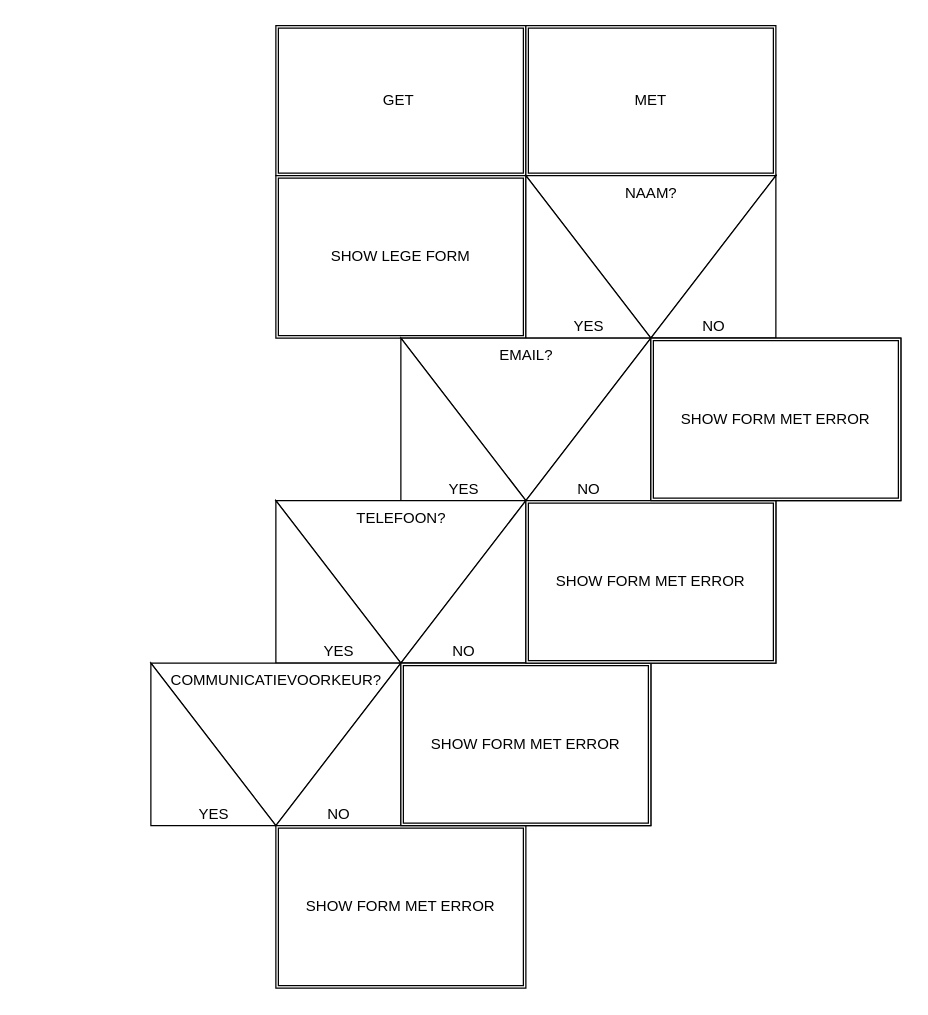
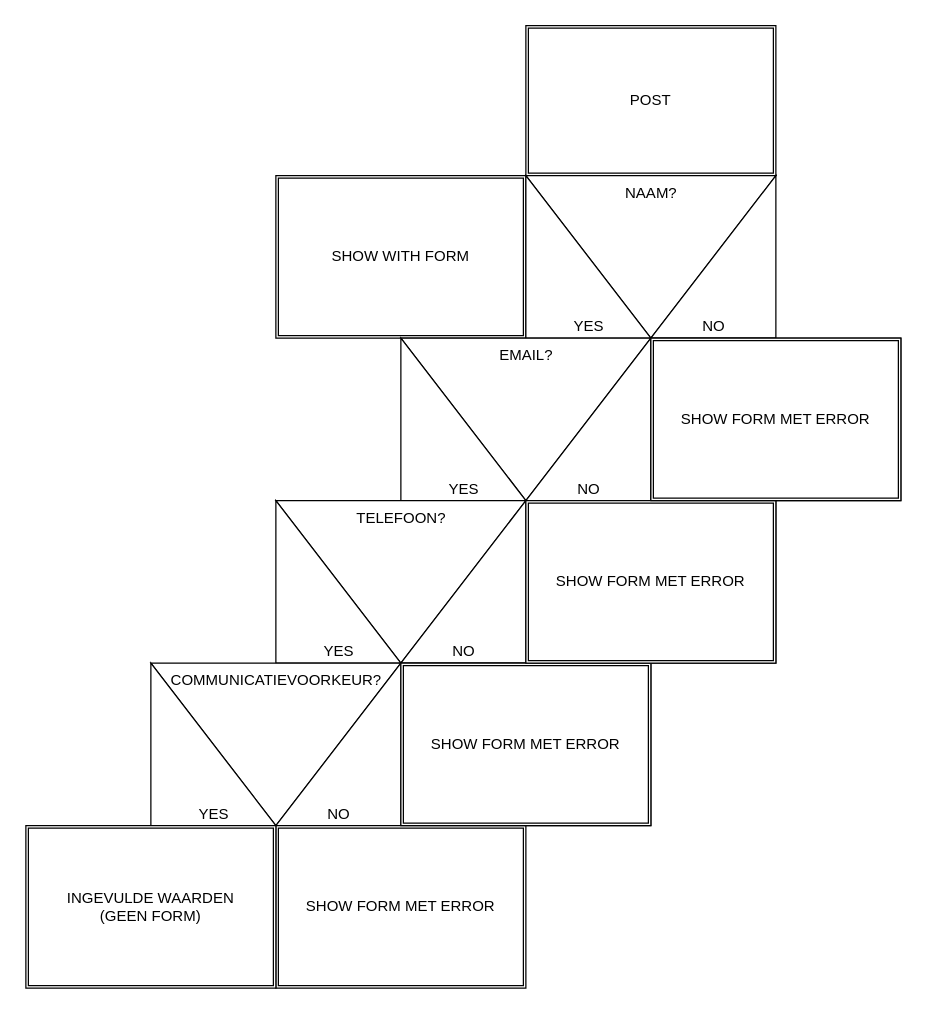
(401, 101) -> none
(651, 101) -> (651, 101)
(401, 257) -> (401, 257)
none -> (151, 907)
